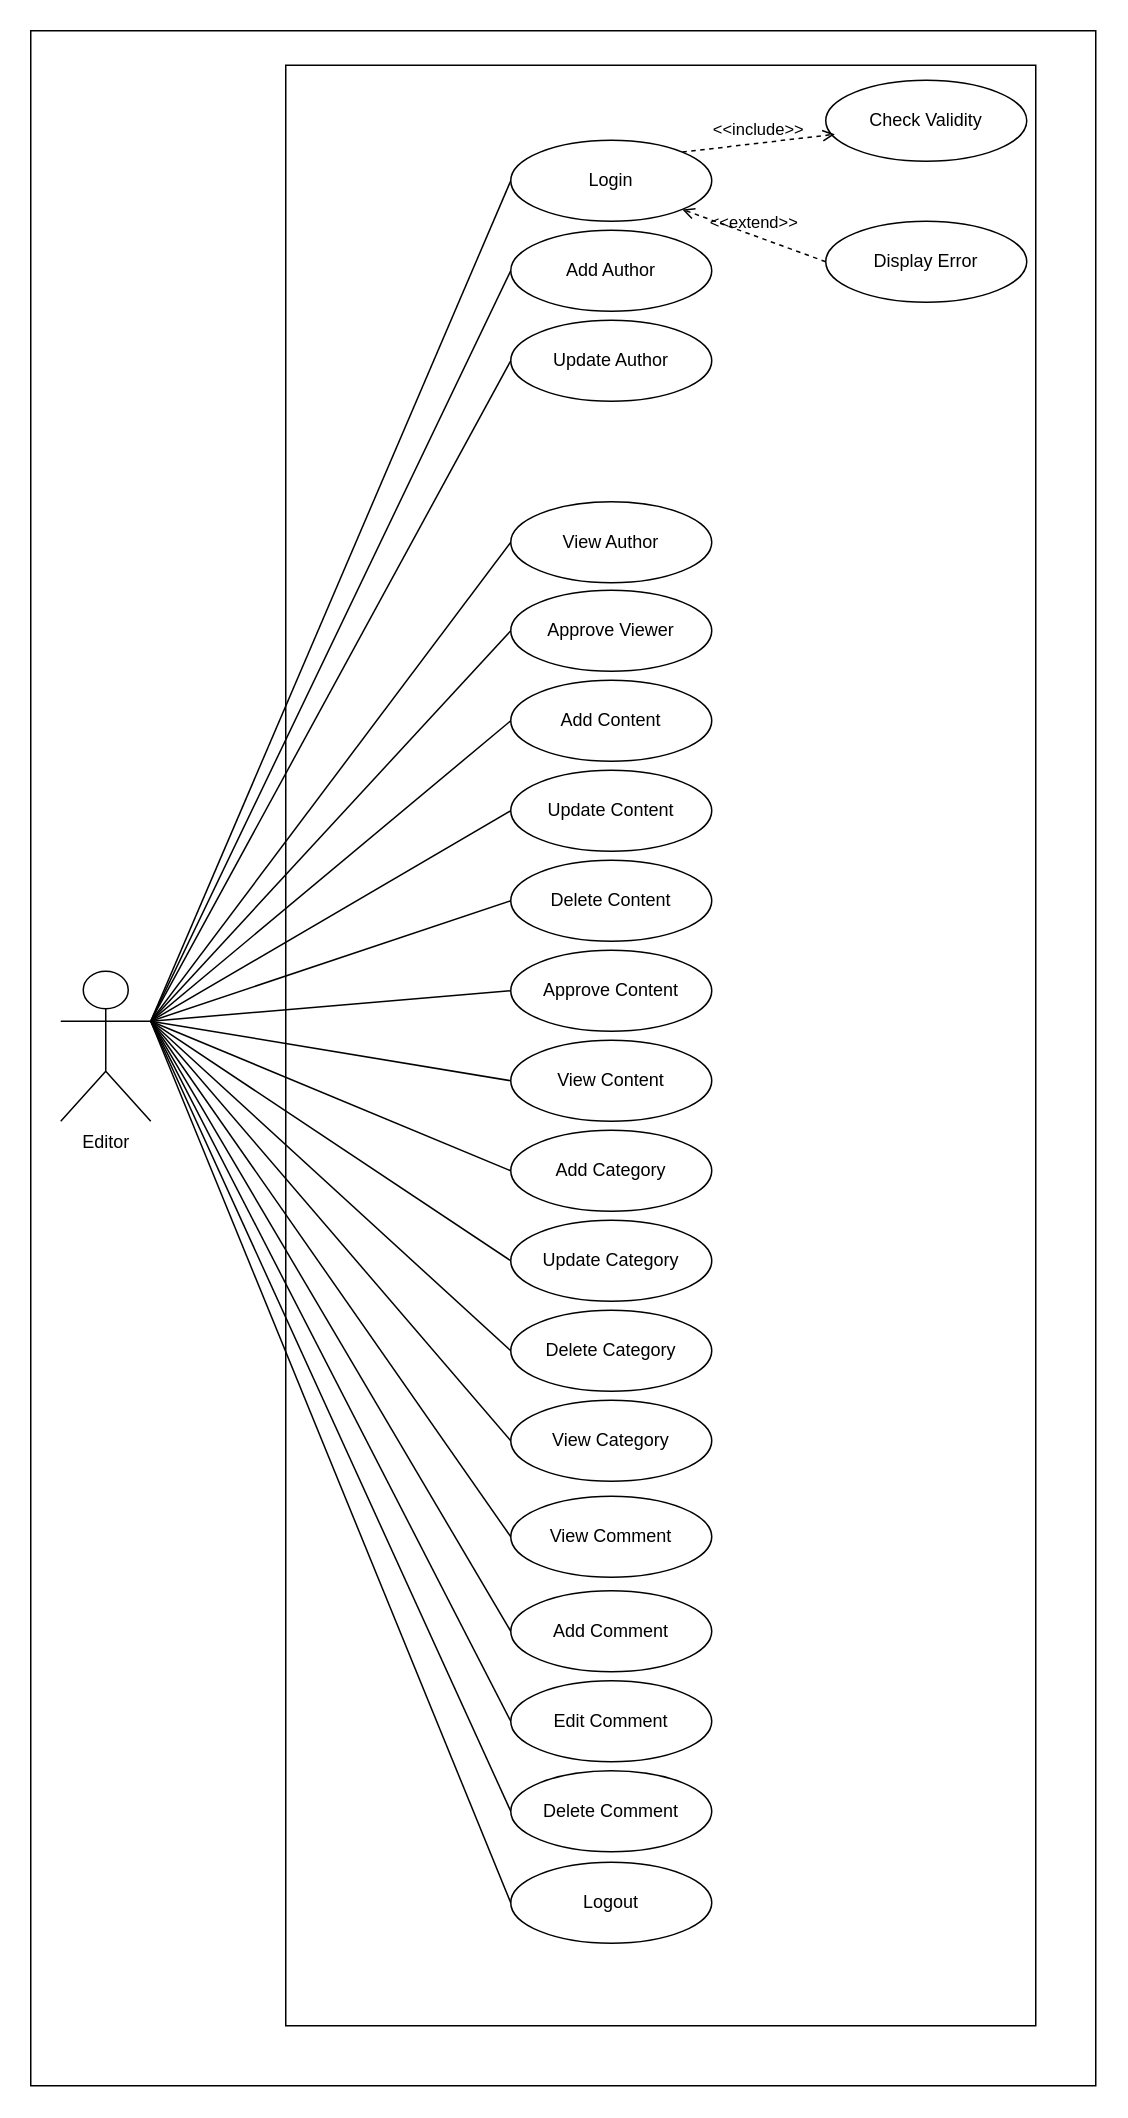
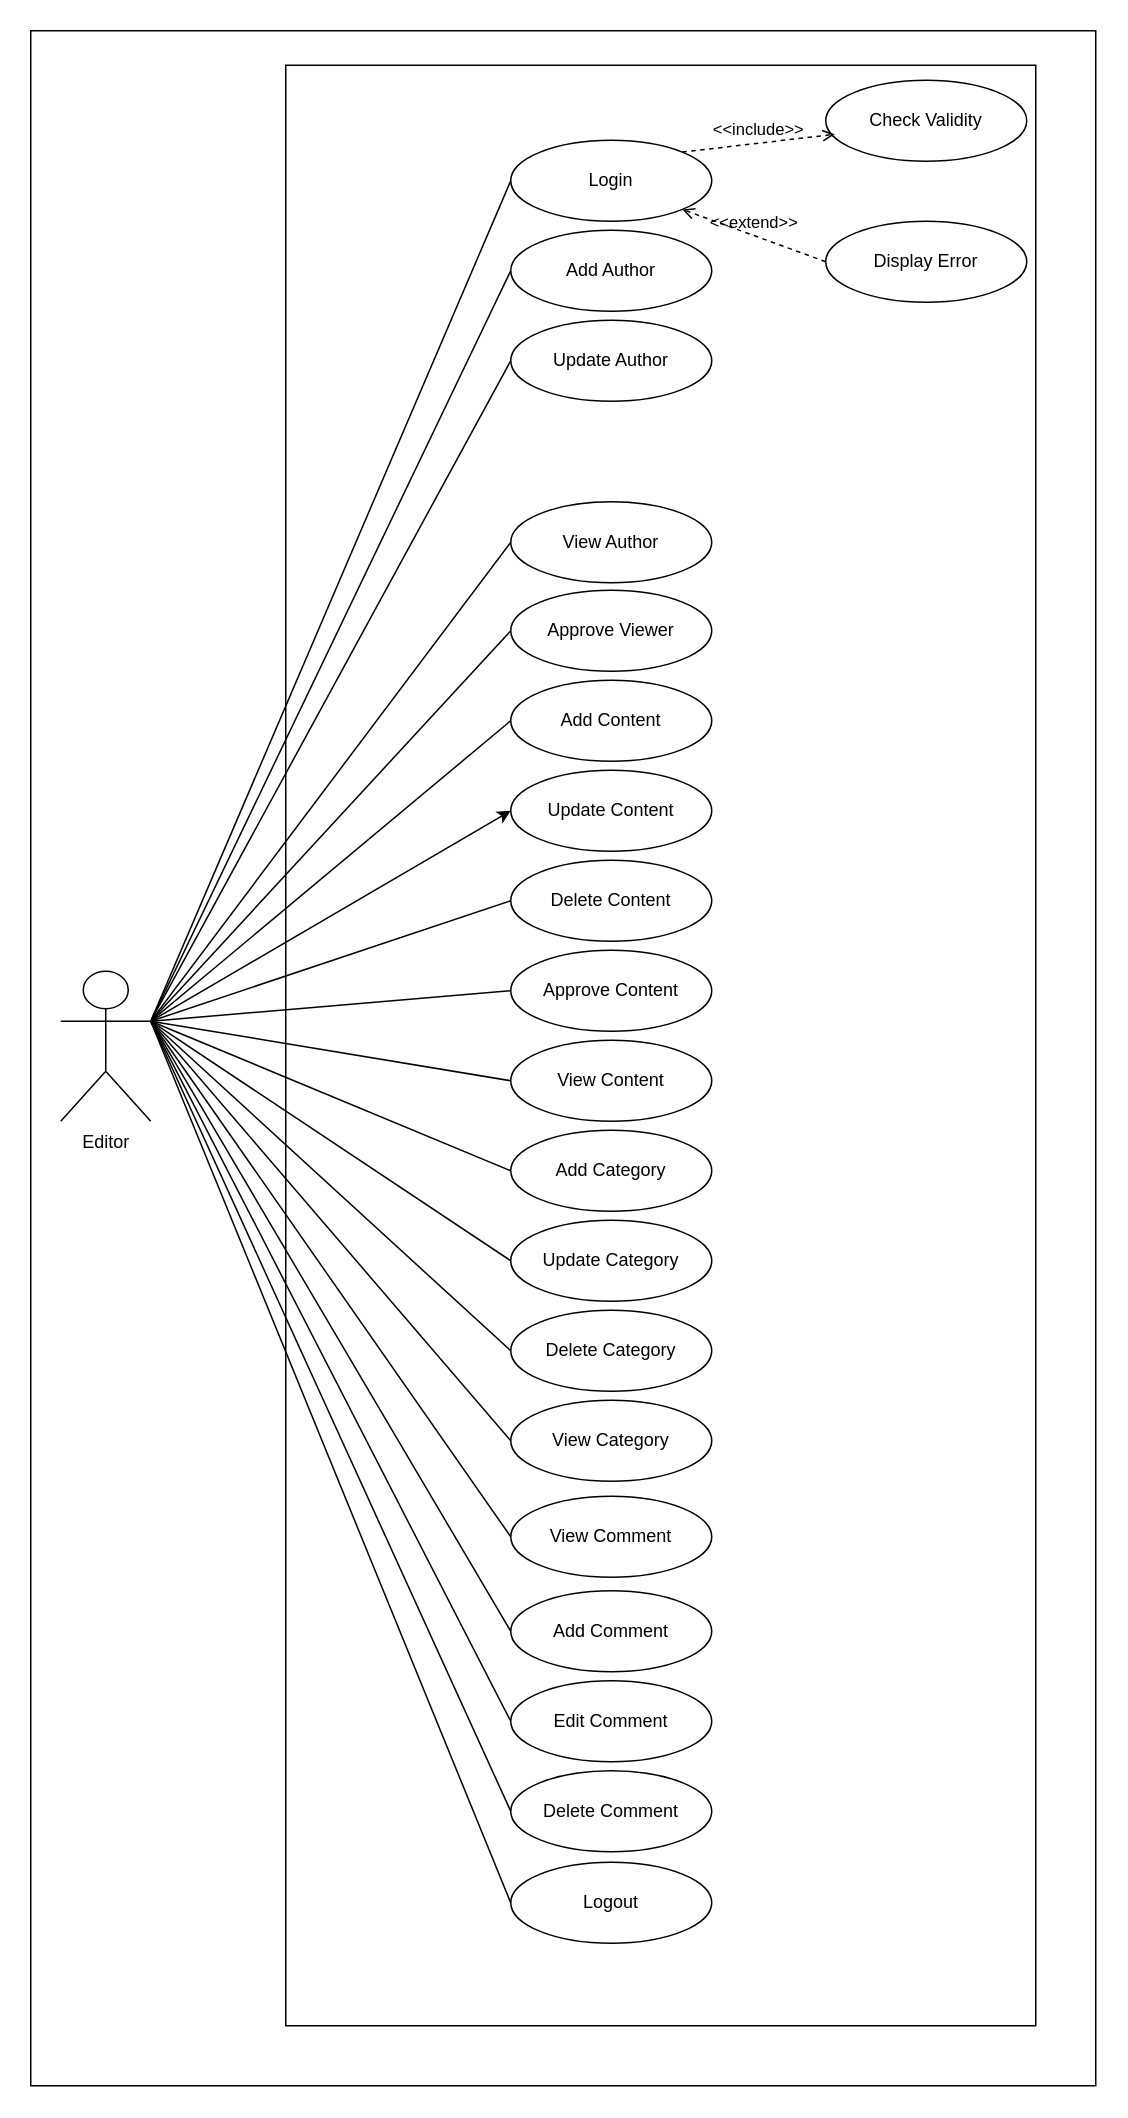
(505, 814) -> (501, 817)
